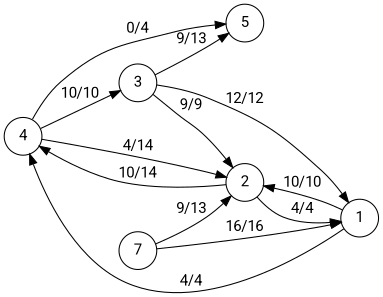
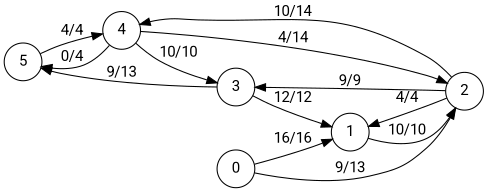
(191, 125) -> (356, 89)
(138, 251) -> (236, 169)
(165, 291) -> (66, 43)
